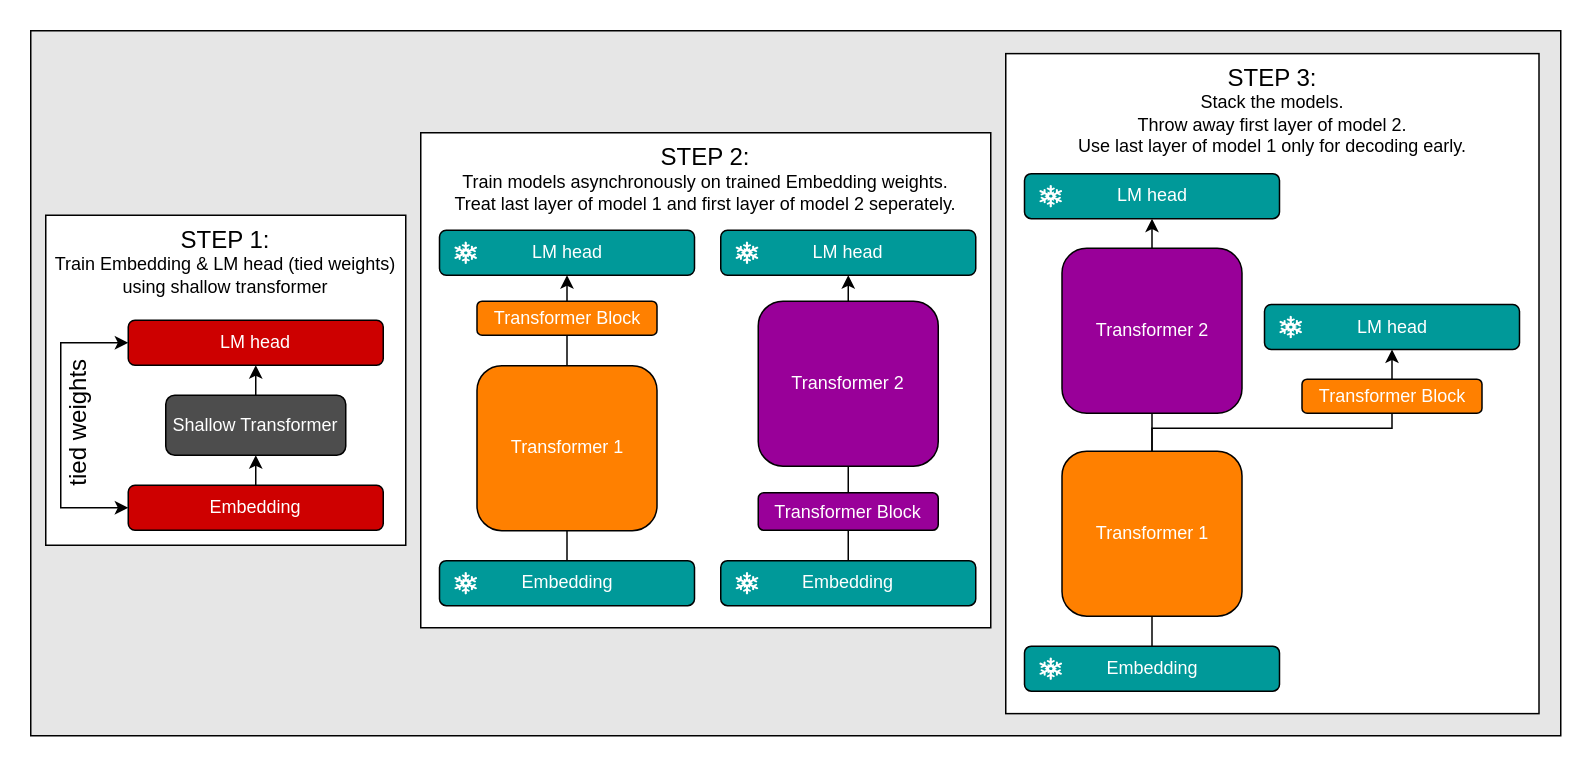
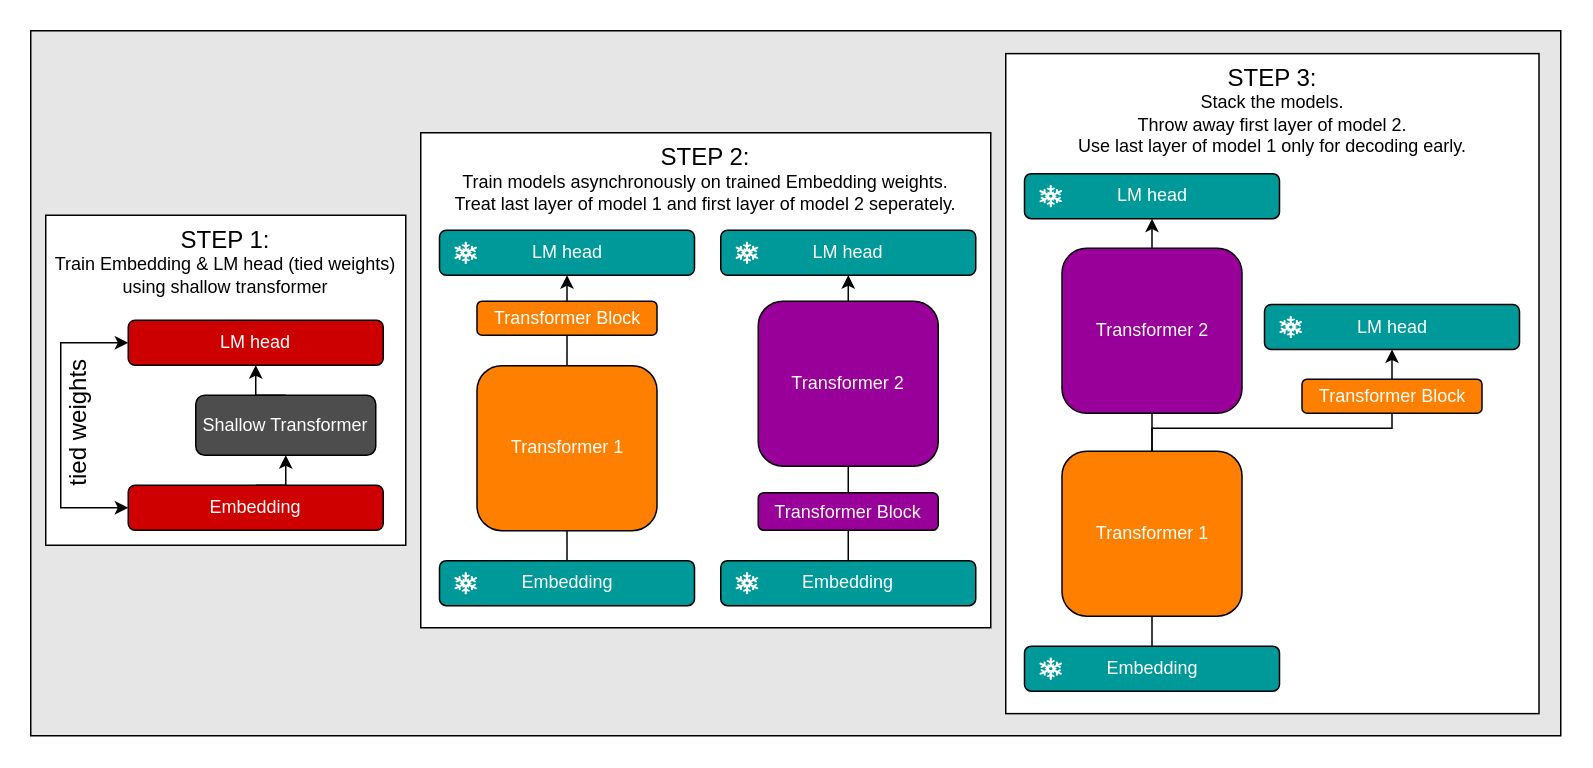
(256, 425) -> (286, 425)
